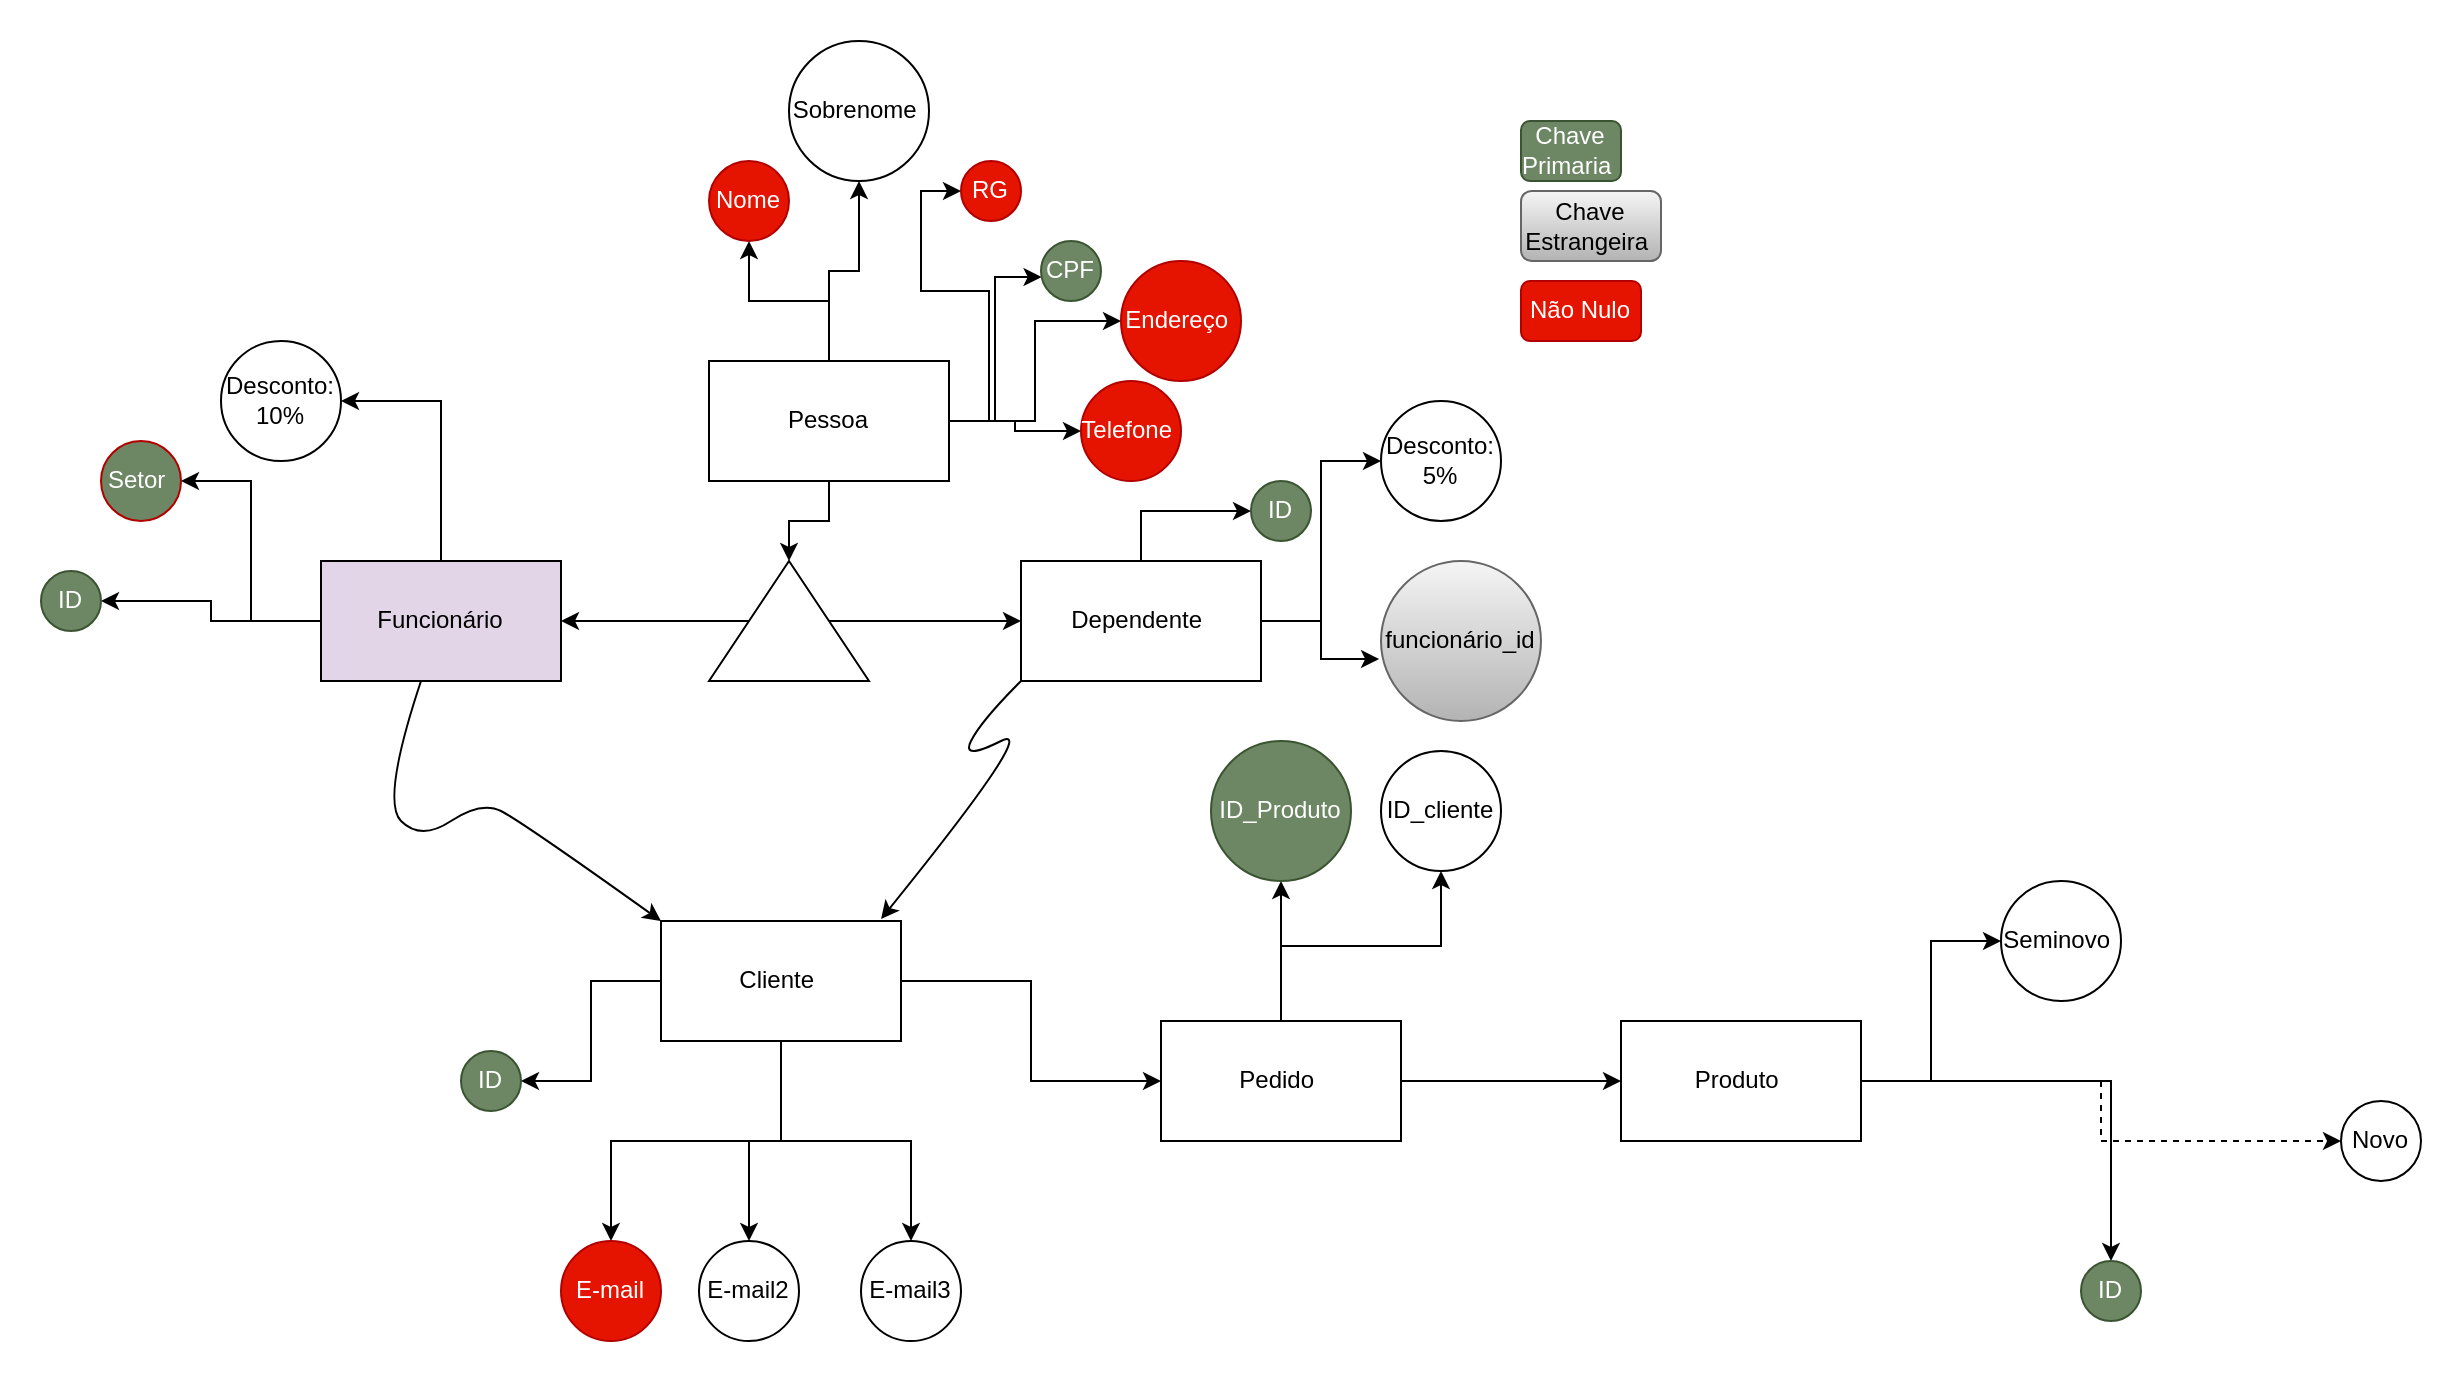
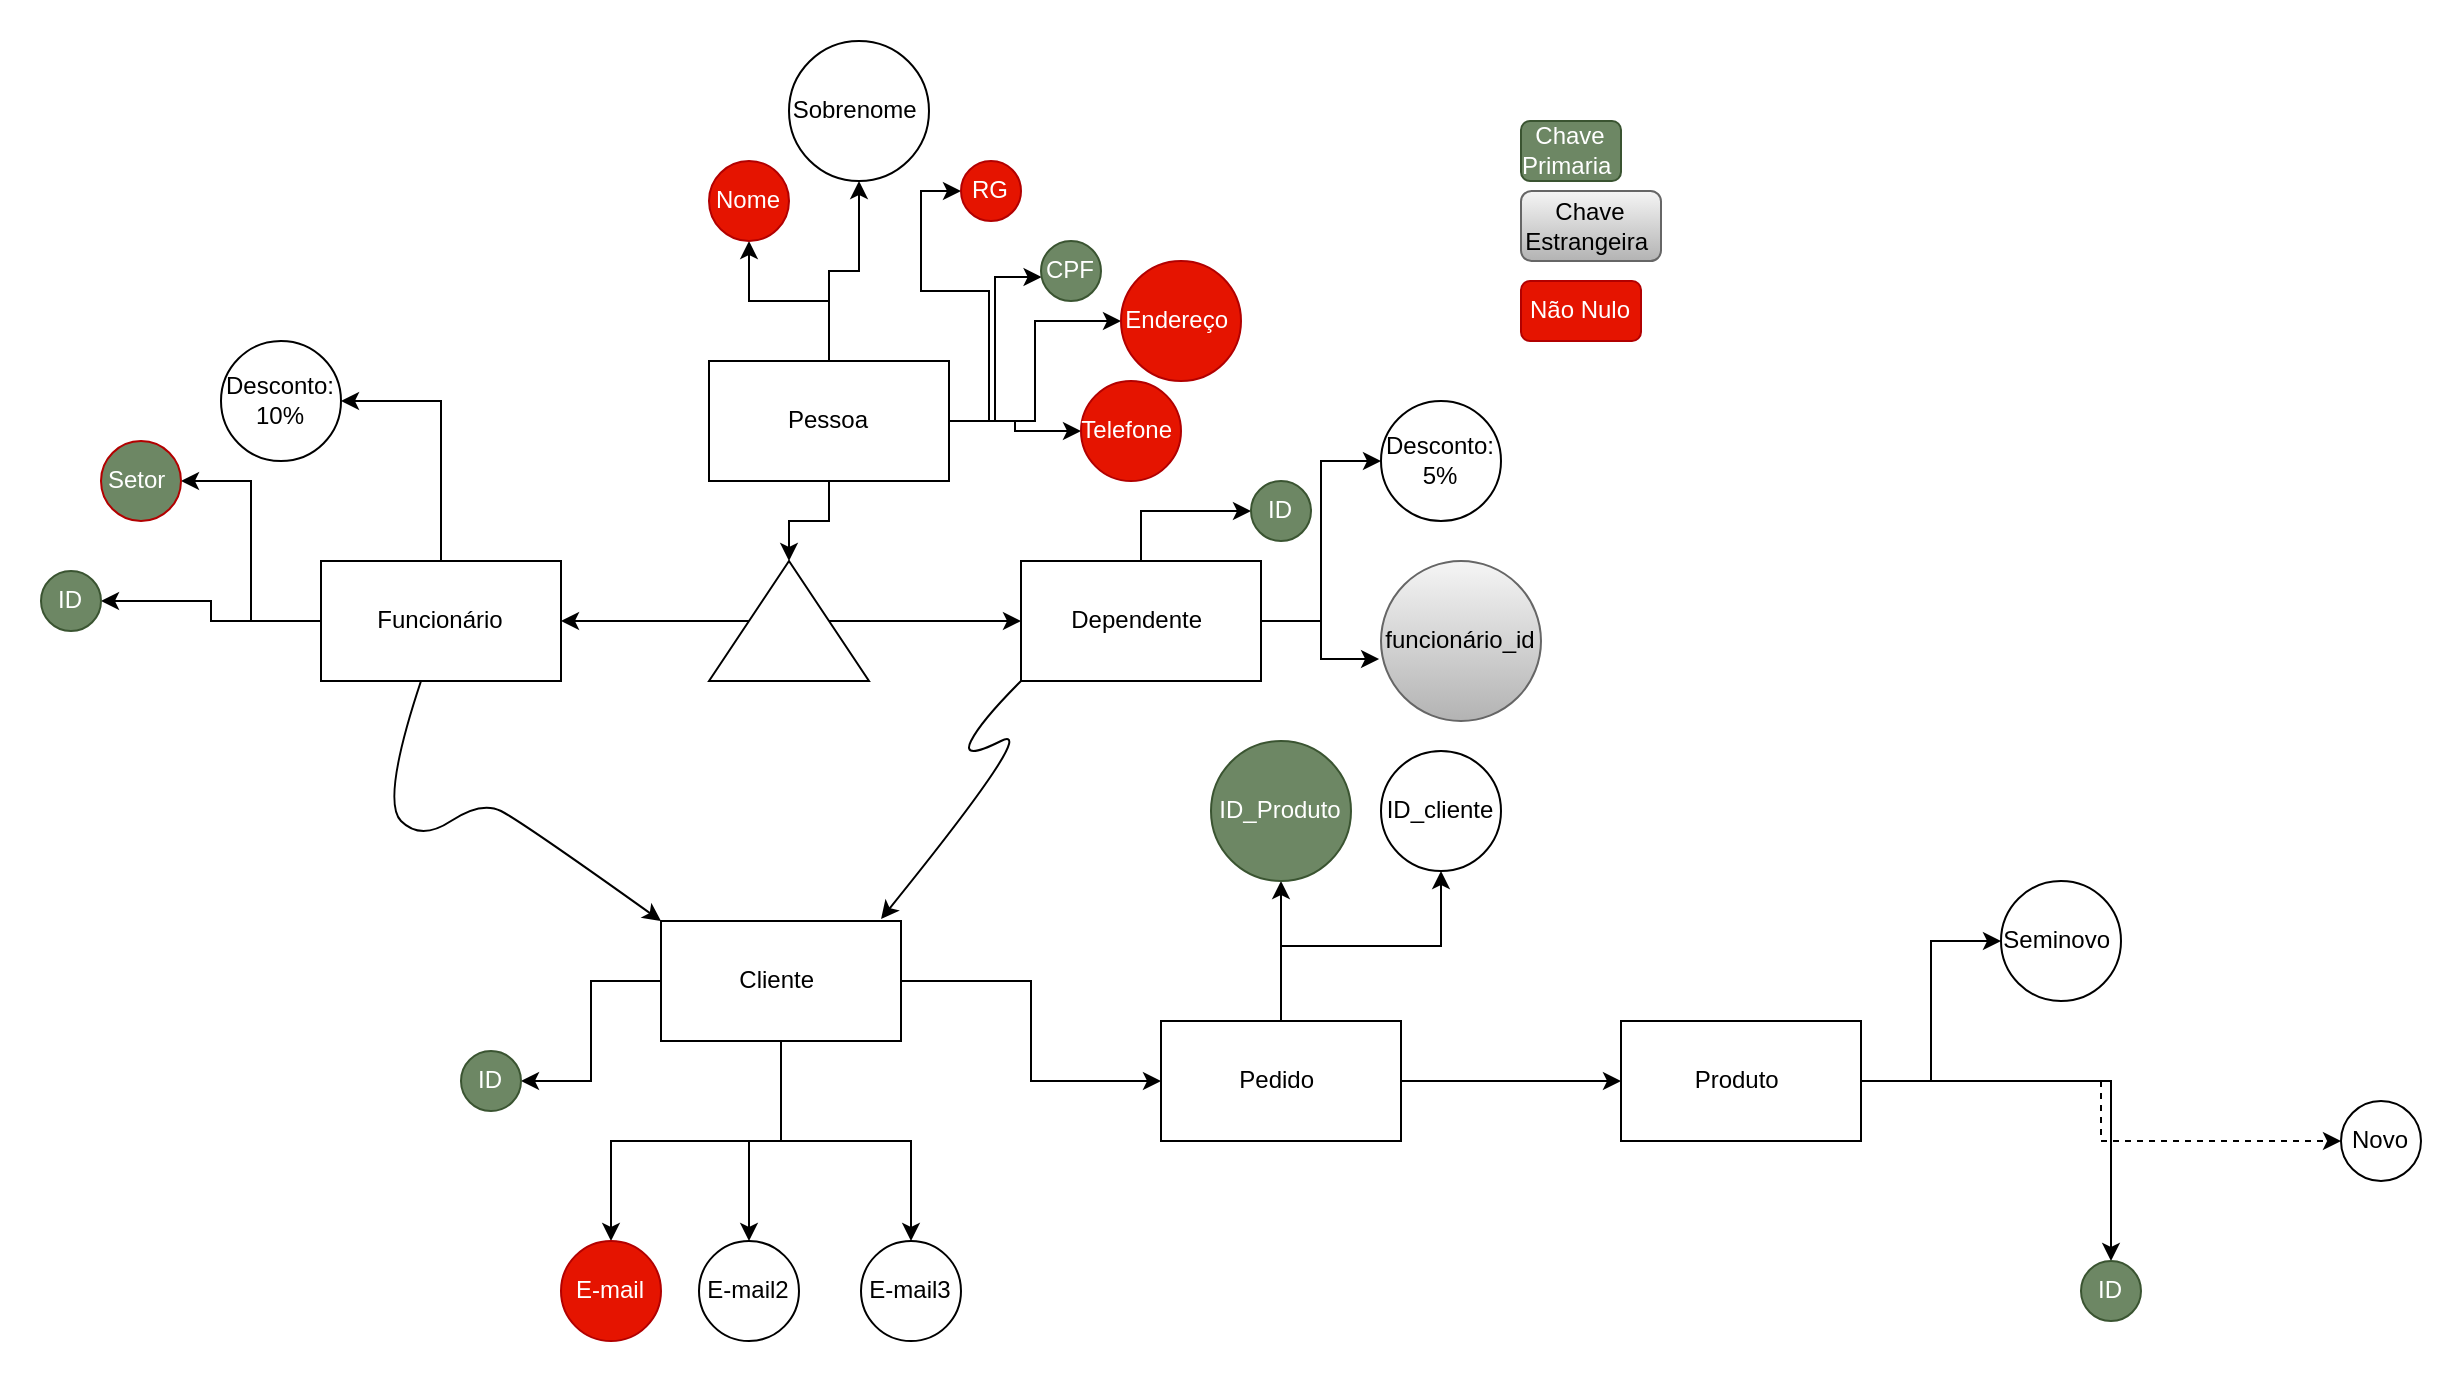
(441, 621) -> (441, 621)
